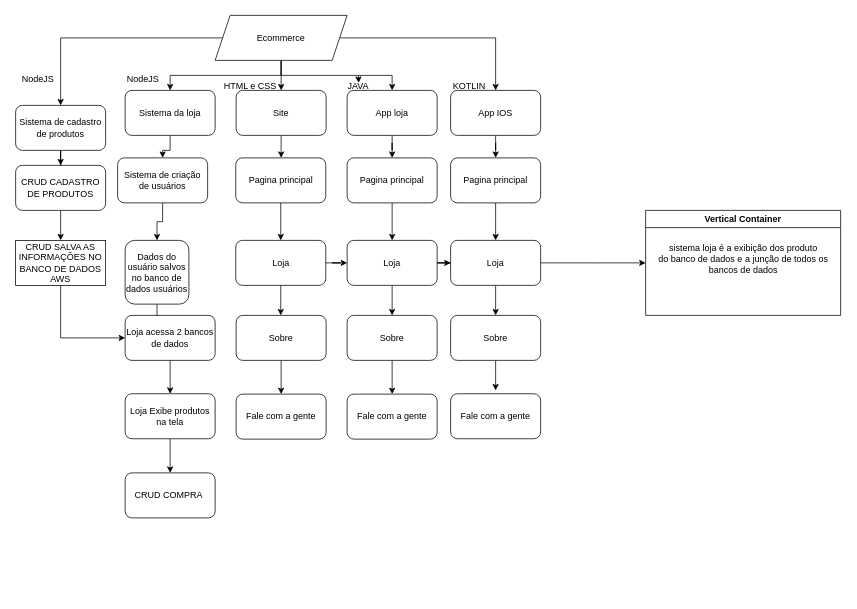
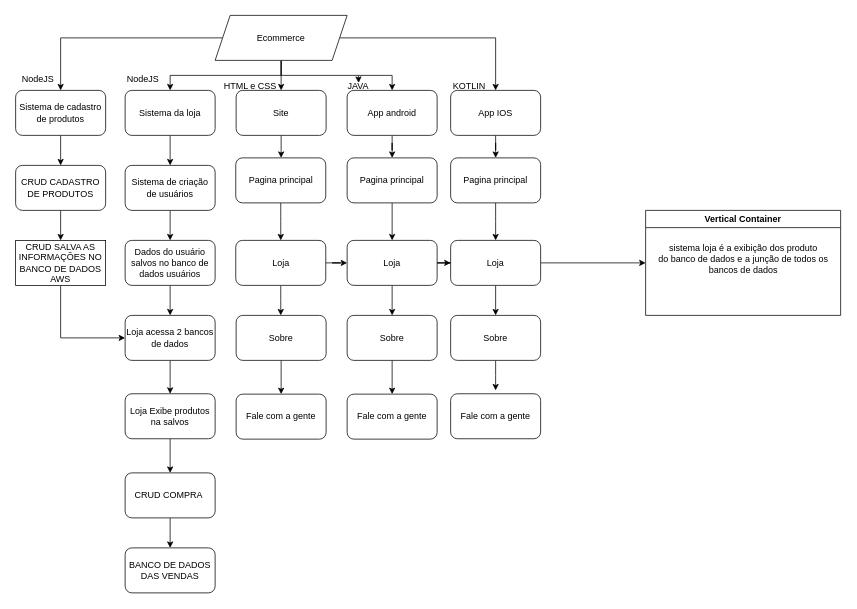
(392, 113) -> (392, 113)
(60, 128) -> (60, 113)
(162, 180) -> (170, 188)
(157, 272) -> (170, 263)
(170, 417) -> (170, 417)
none -> (170, 541)
none -> (170, 570)
